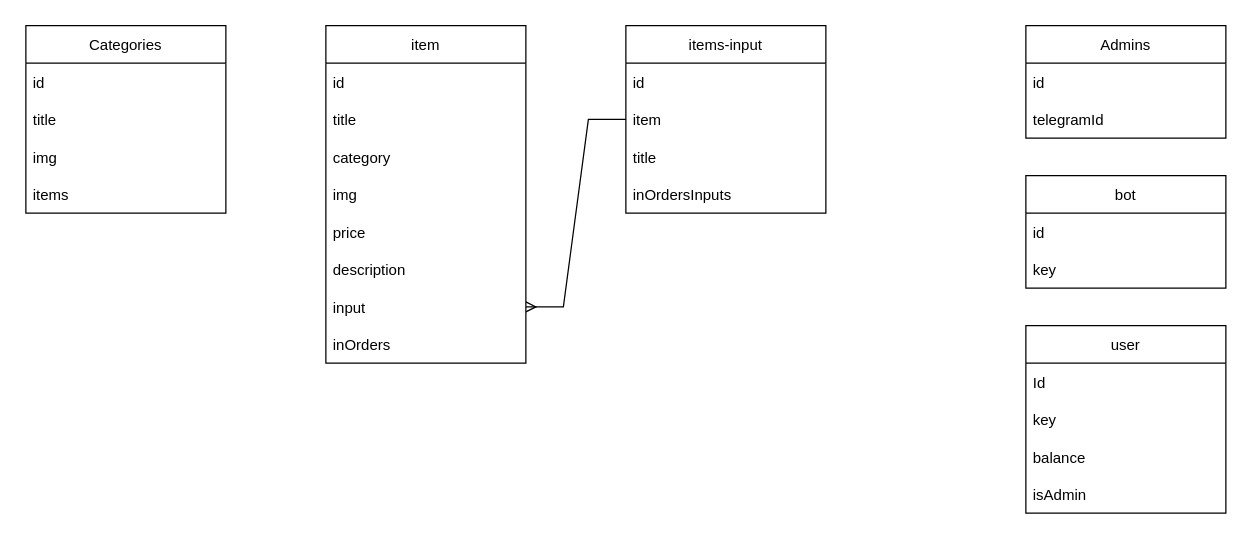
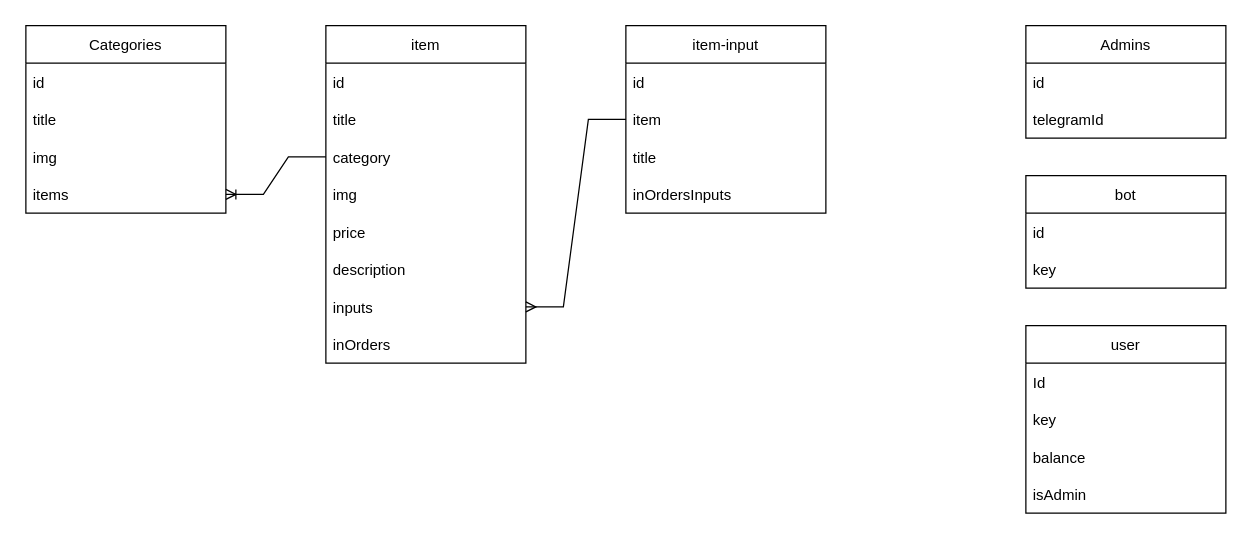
(725, 45) -> (725, 45)
none -> (275, 176)
(352, 308) -> (356, 308)
